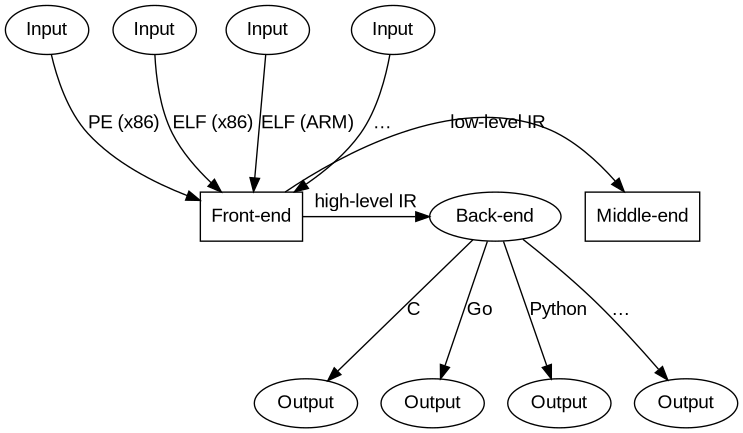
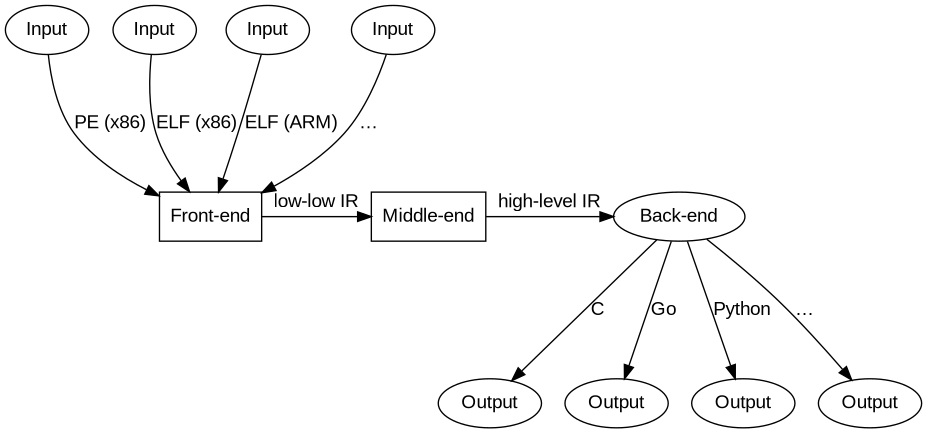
(498, 123) -> (317, 202)
(359, 217) -> (543, 217)
